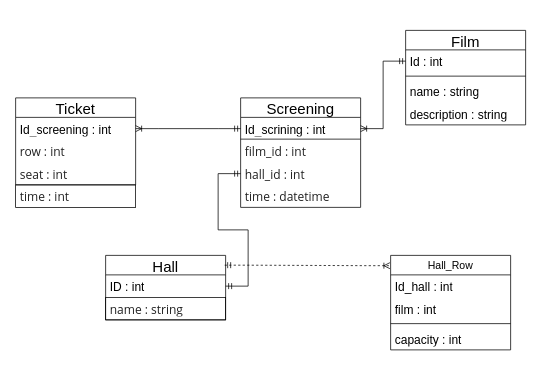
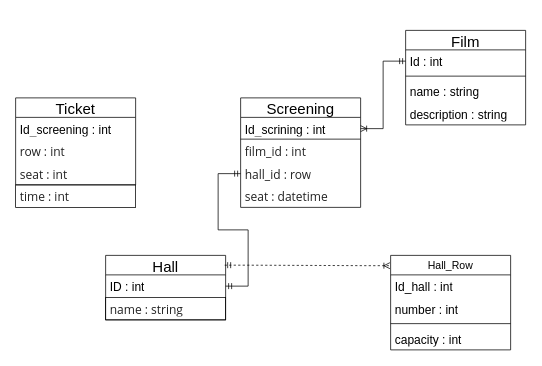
(188, 129) -> none
(269, 173) -> (271, 173)
(277, 196) -> (278, 196)
(413, 308) -> (420, 308)
